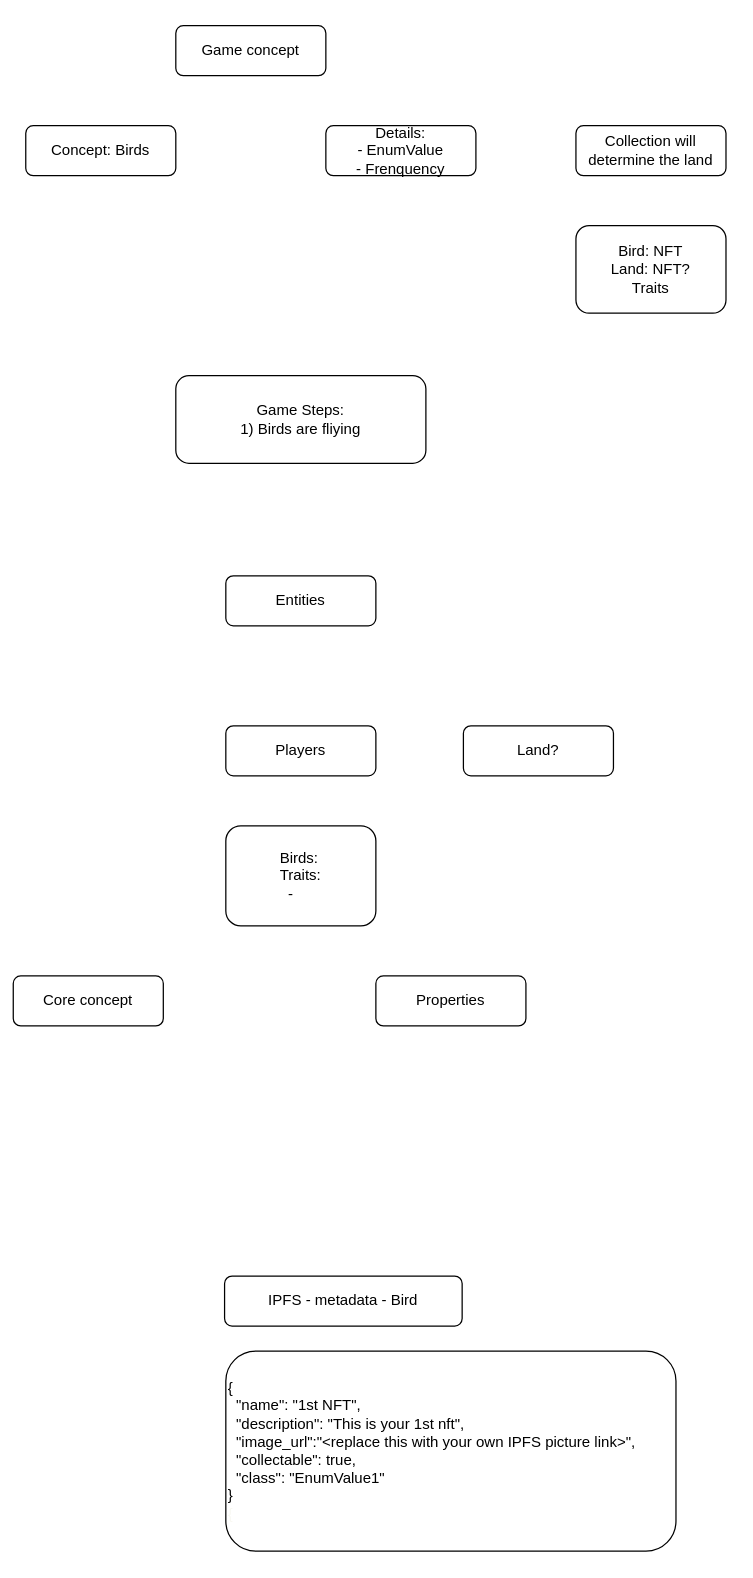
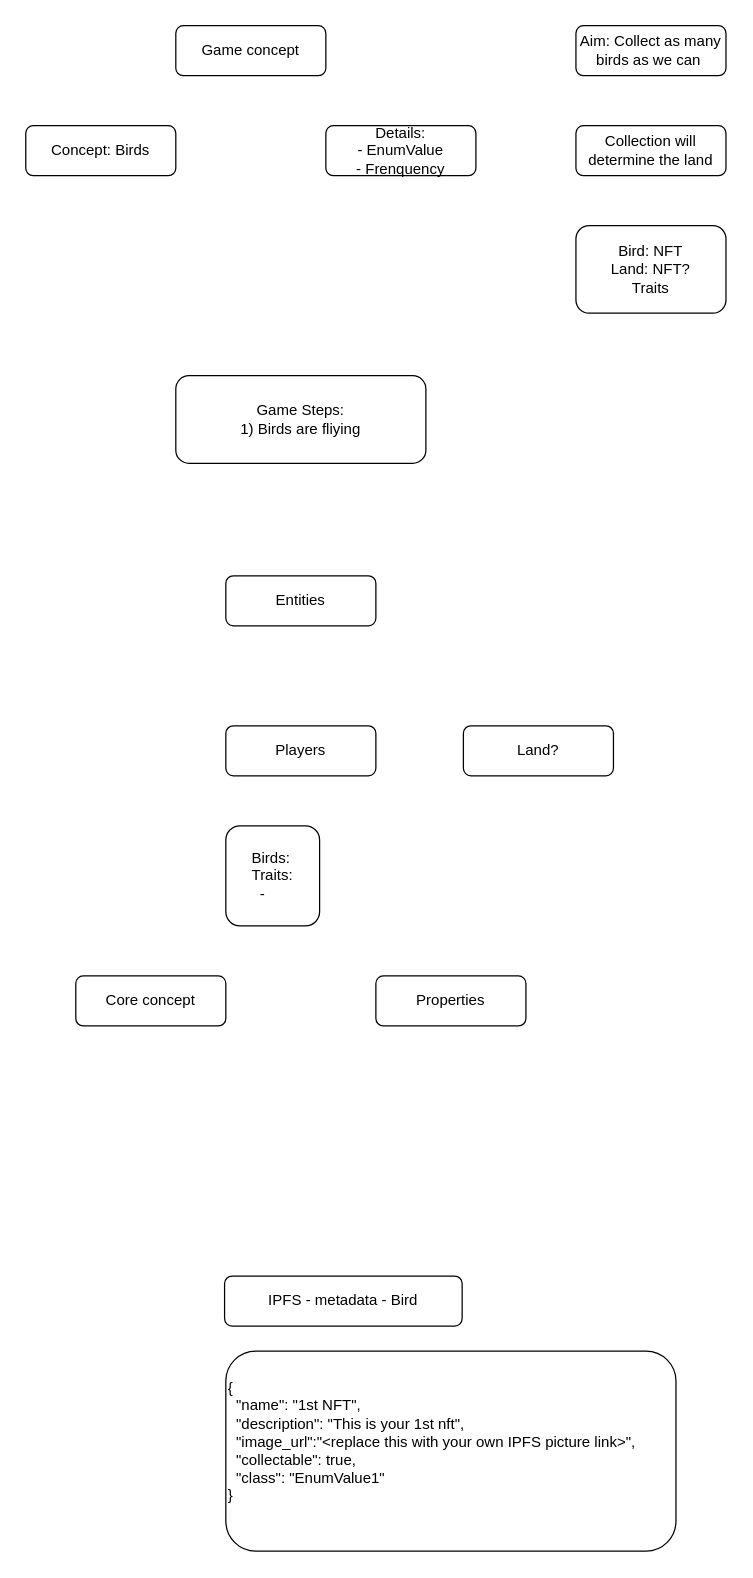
none -> (651, 51)
(301, 876) -> (273, 876)
(88, 1001) -> (151, 1001)
